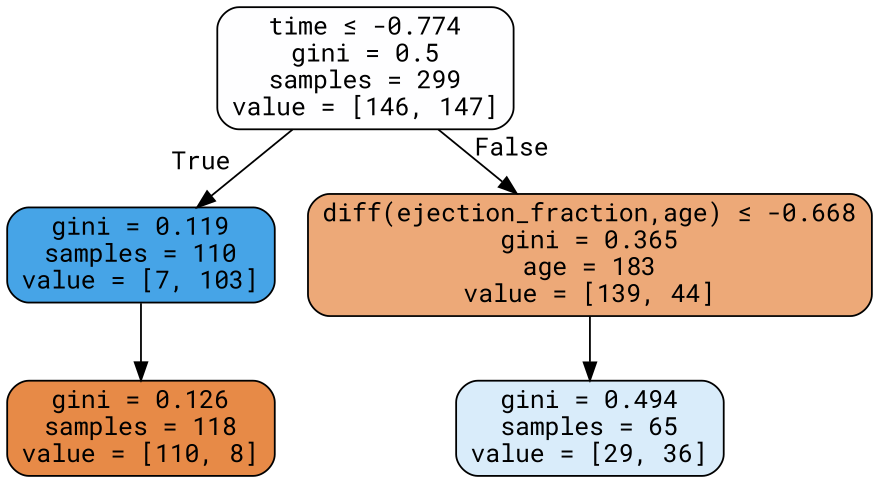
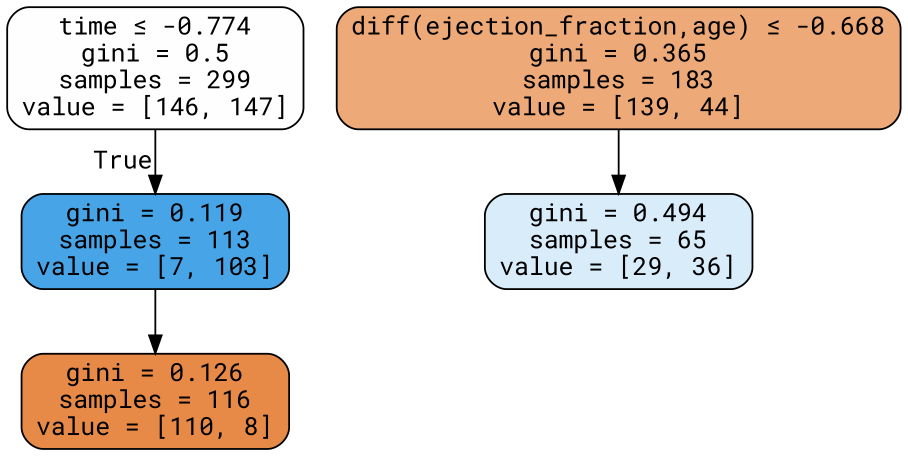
(470, 156) -> none
(141, 254) -> (155, 241)
(590, 268) -> (619, 81)
(141, 427) -> (155, 400)
